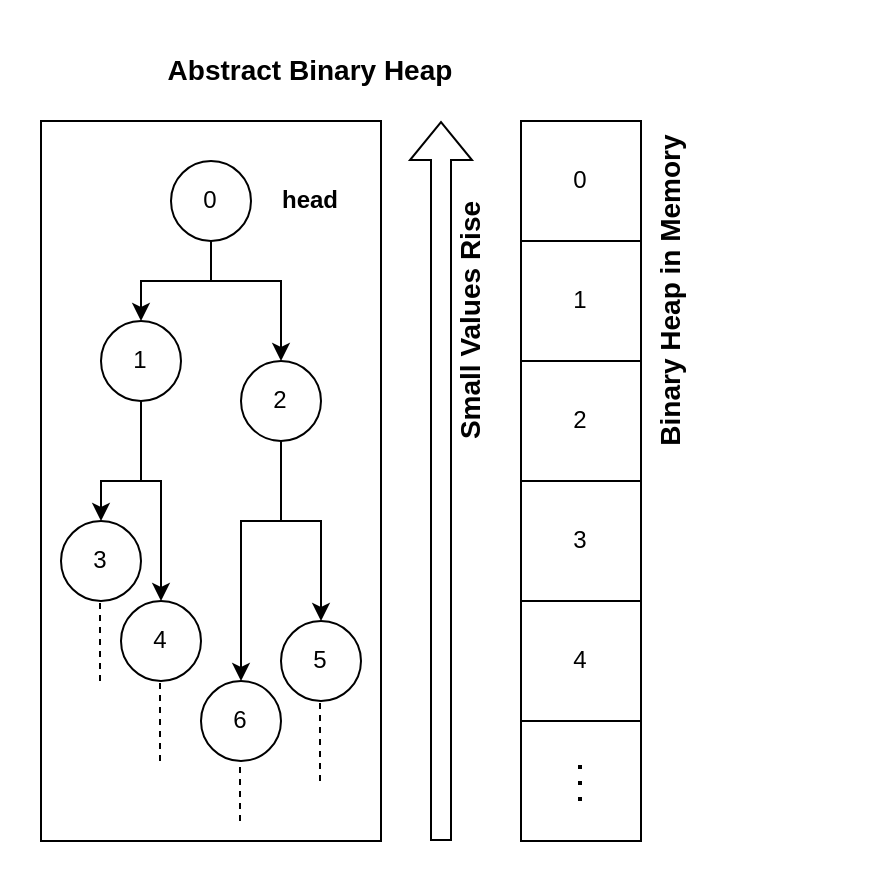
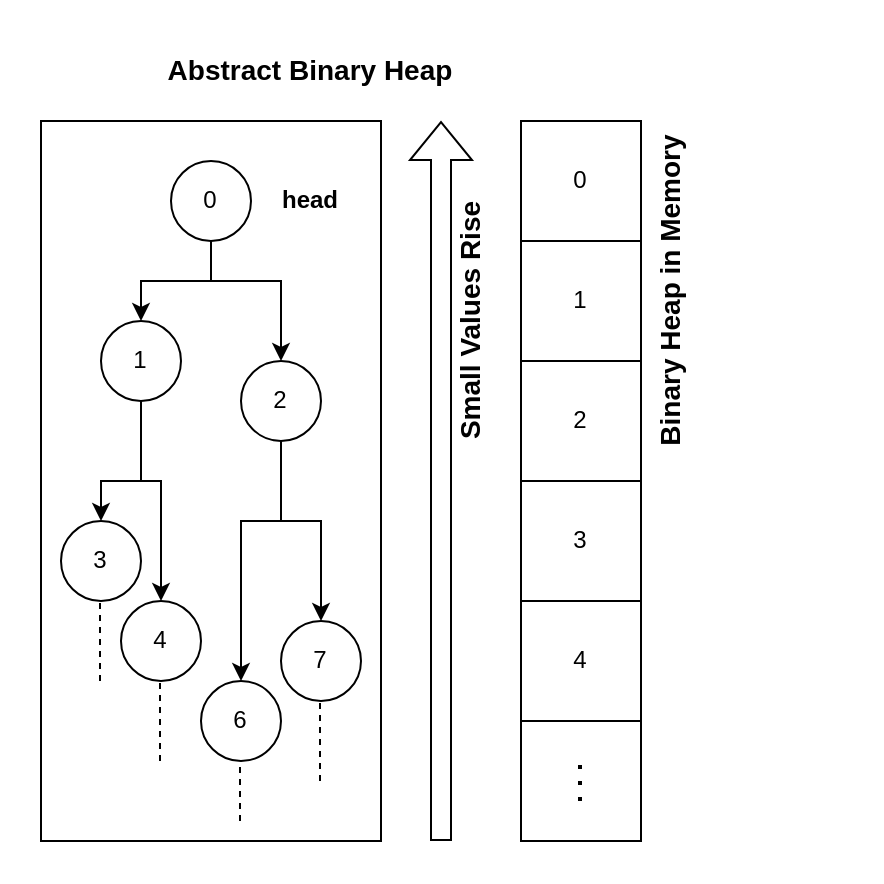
(321, 661) -> (321, 661)
